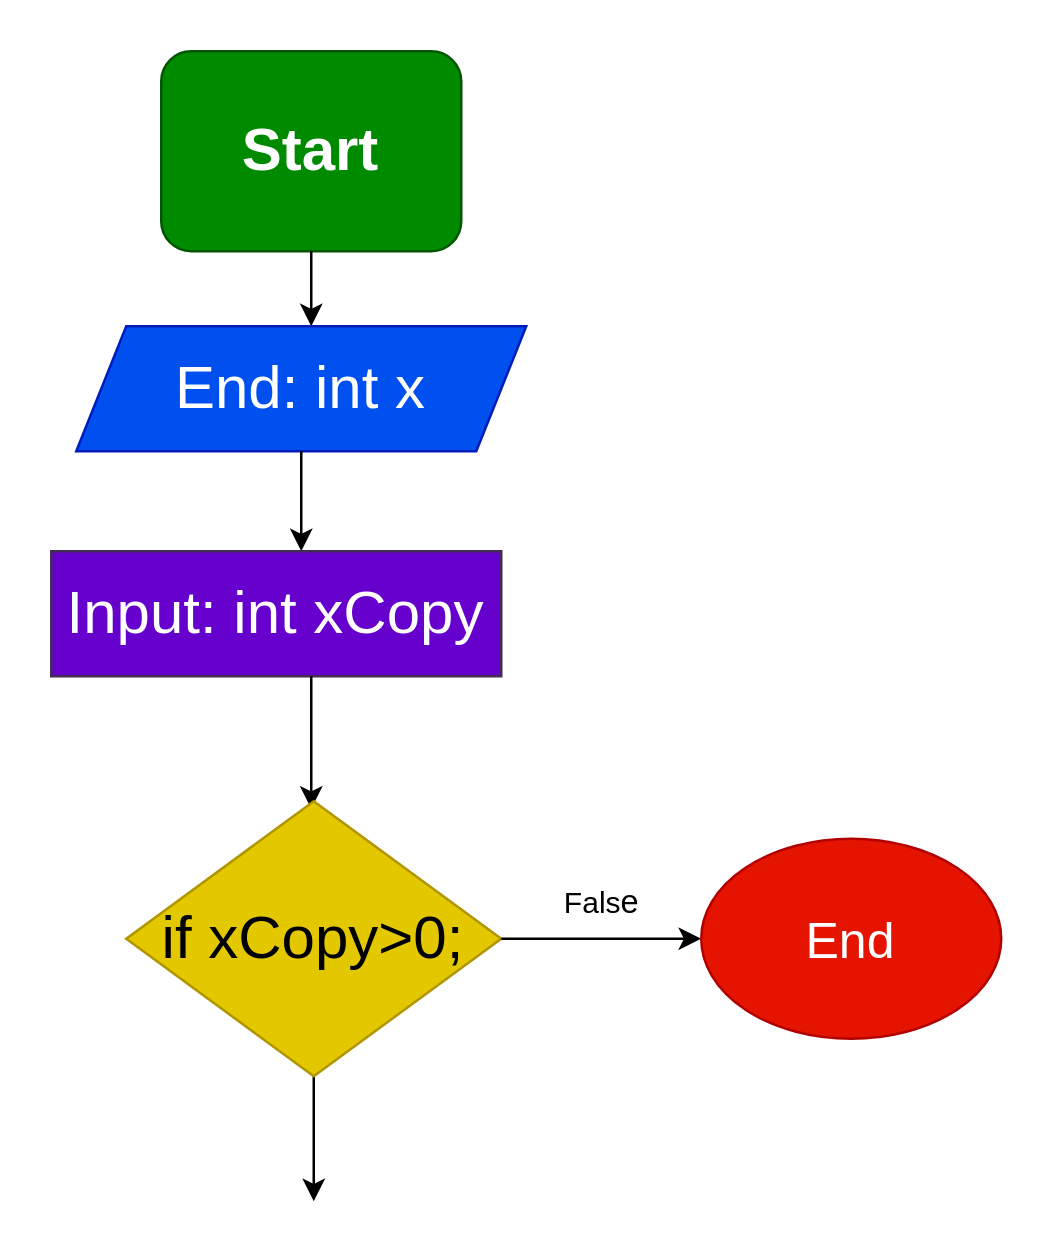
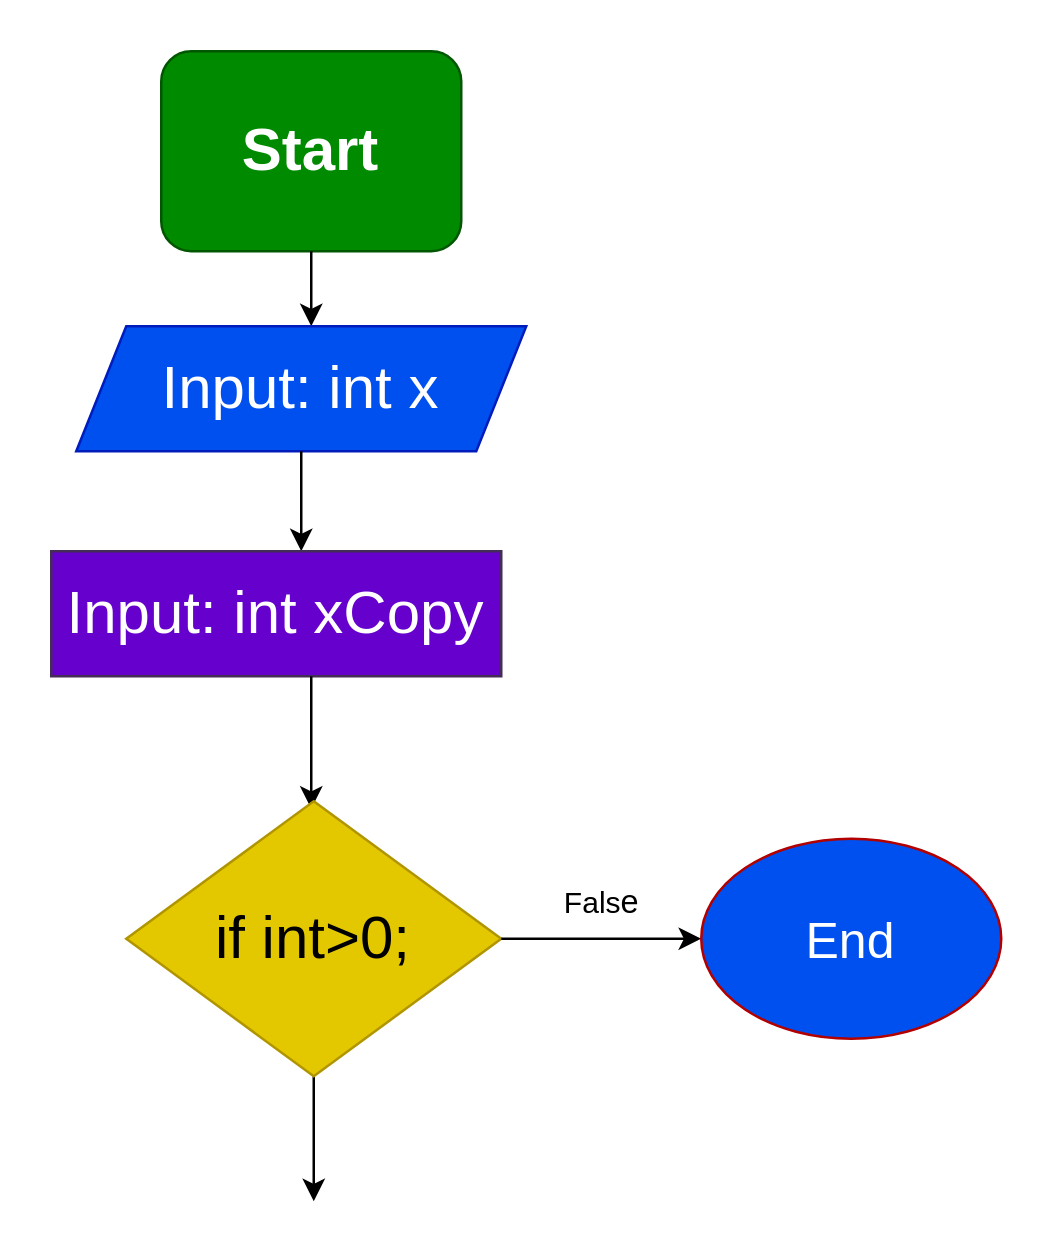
(301, 389) -> (301, 389)
(314, 939) -> (314, 939)
(851, 939) -> (851, 939)
